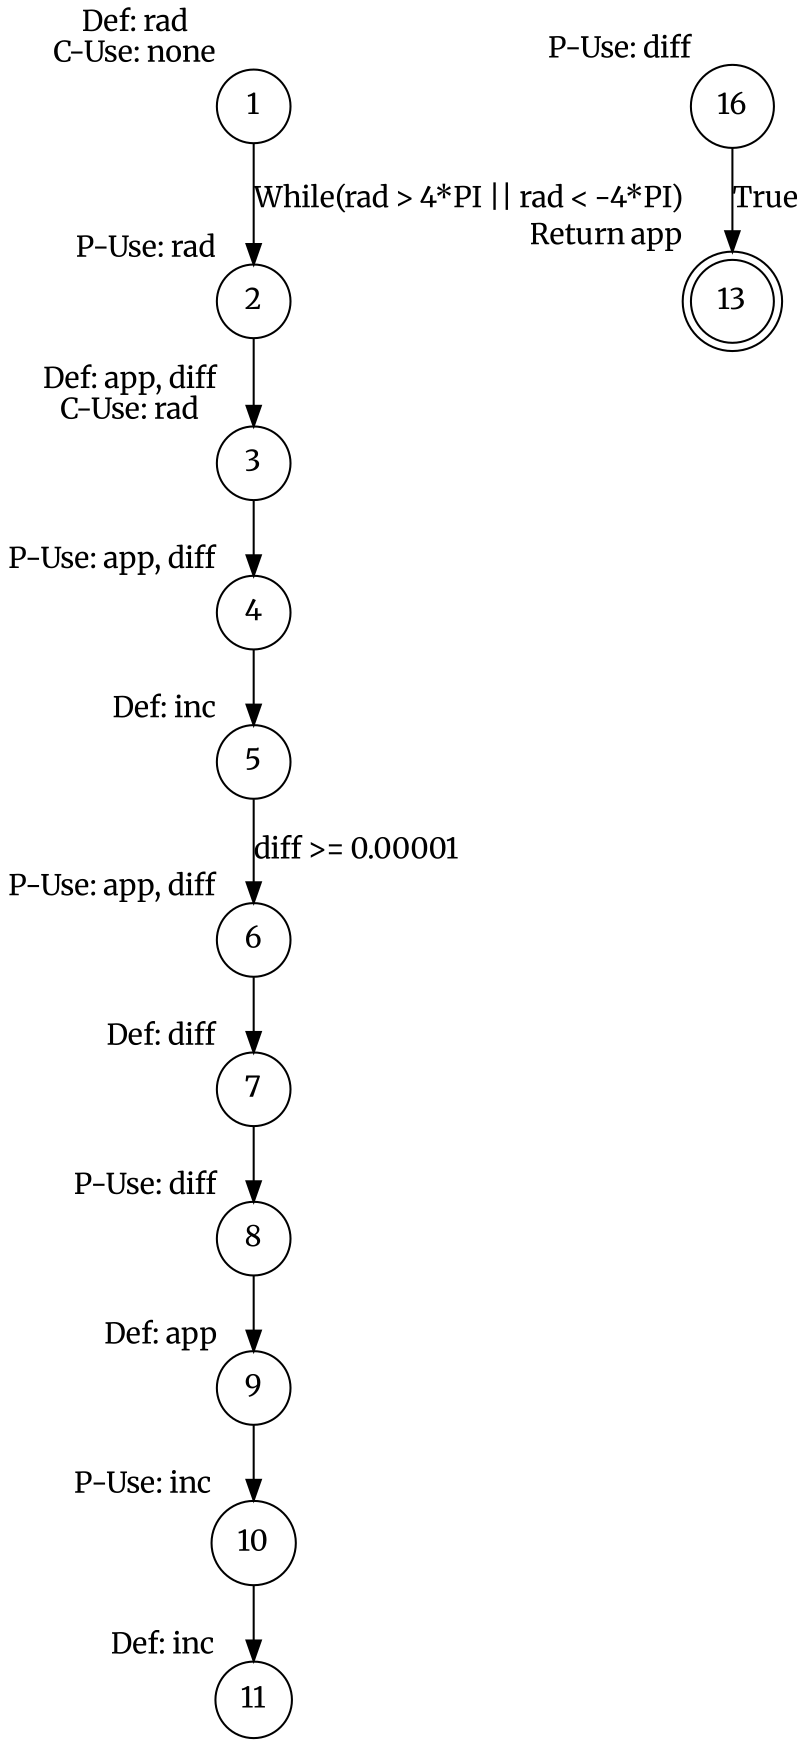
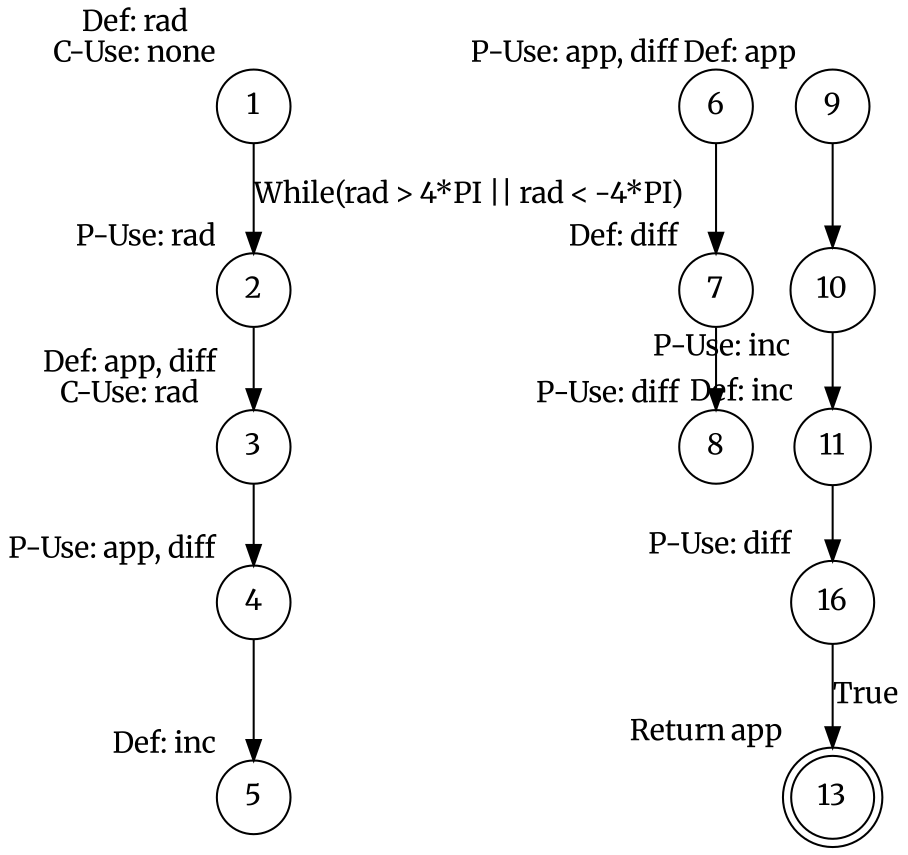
none -> (833, 513)
(254, 841) -> none
(254, 1303) -> none
